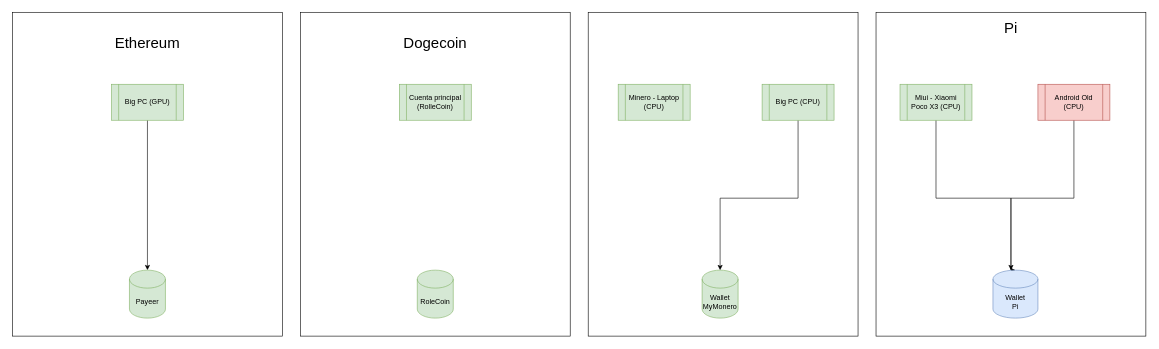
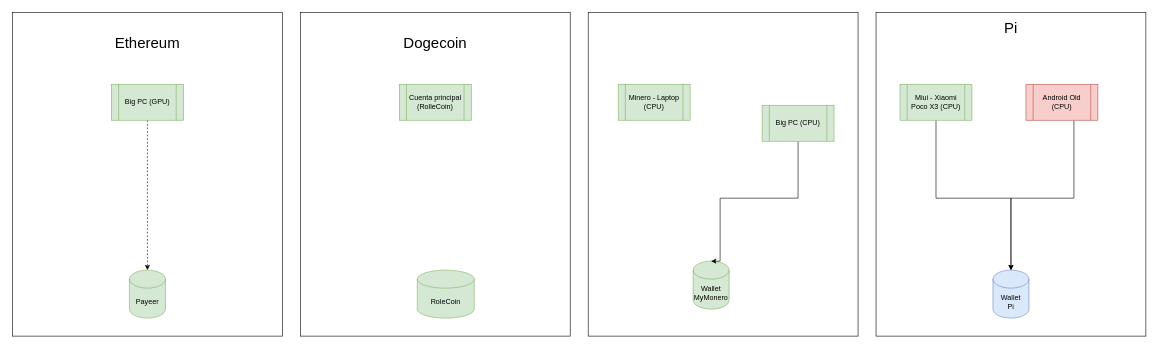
(798, 102) -> (798, 123)
(1074, 102) -> (1062, 102)
(147, 192) -> (147, 192)
(435, 294) -> (446, 294)
(720, 294) -> (711, 285)
(1016, 294) -> (1011, 294)
